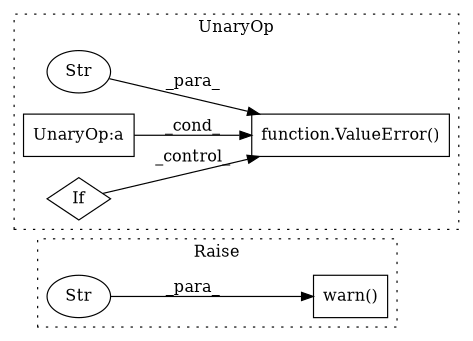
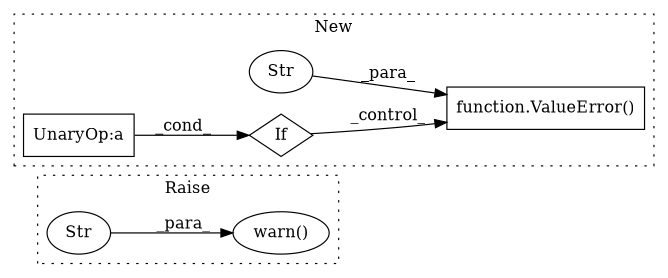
(236, 28) -> (334, 28)
(187, 135) -> (186, 135)
(351, 296) -> (281, 233)
